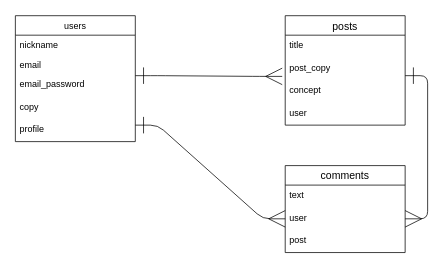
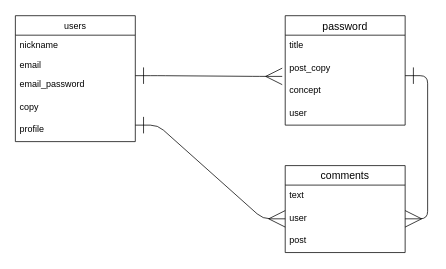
(345, 26) -> (345, 26)
